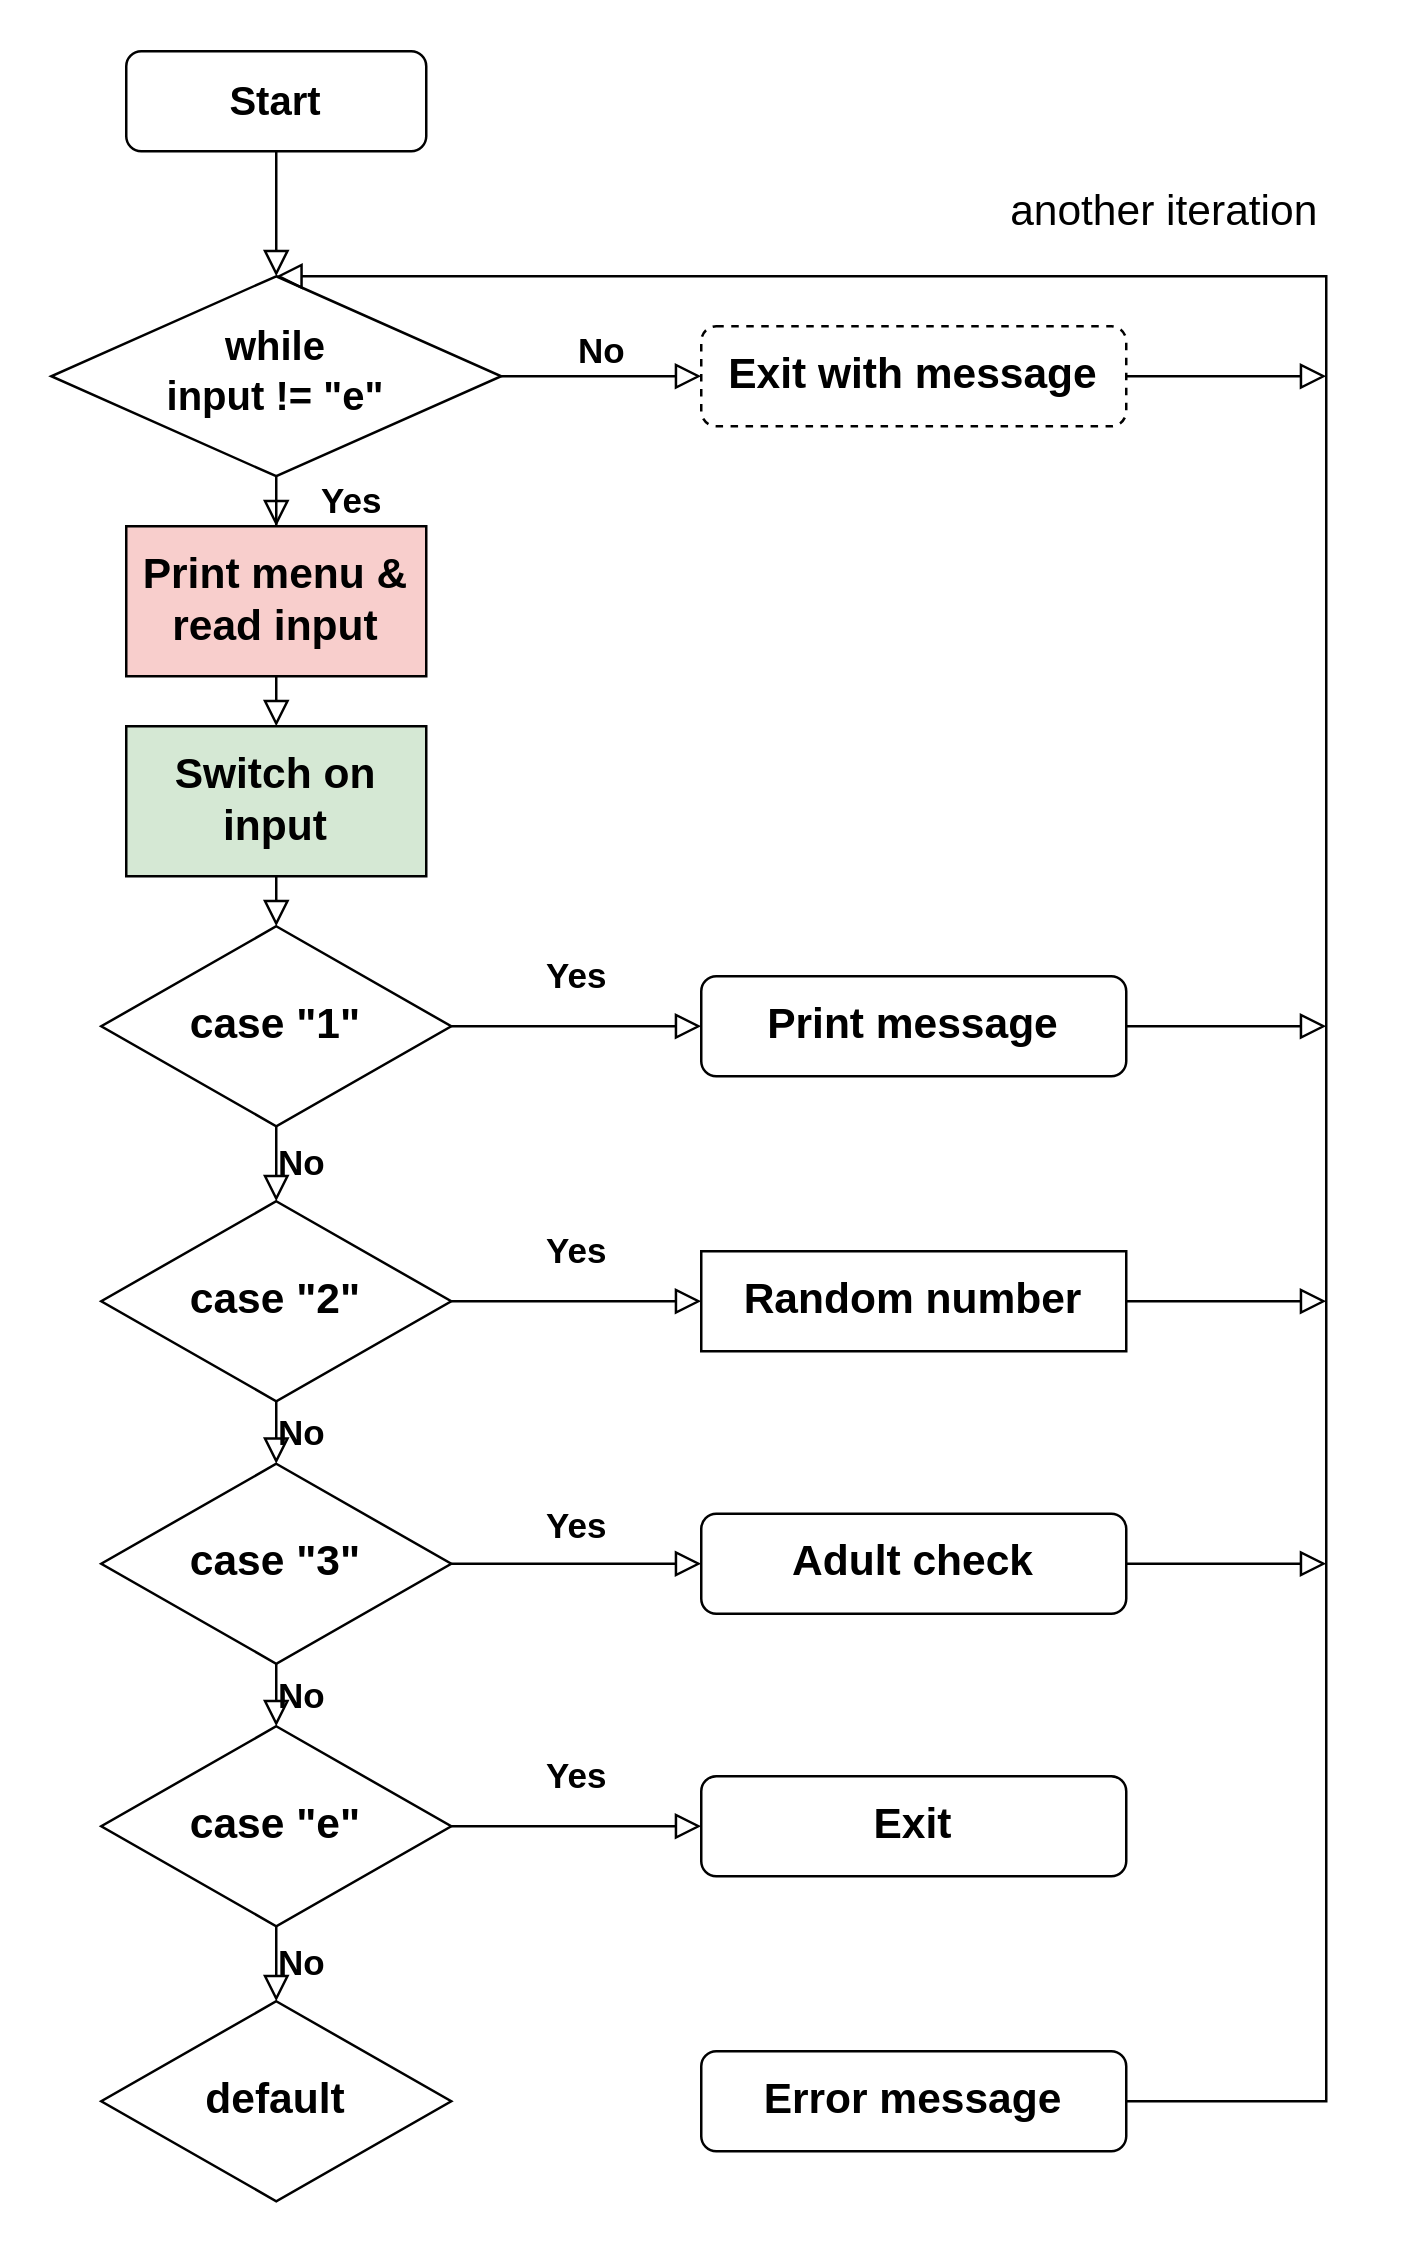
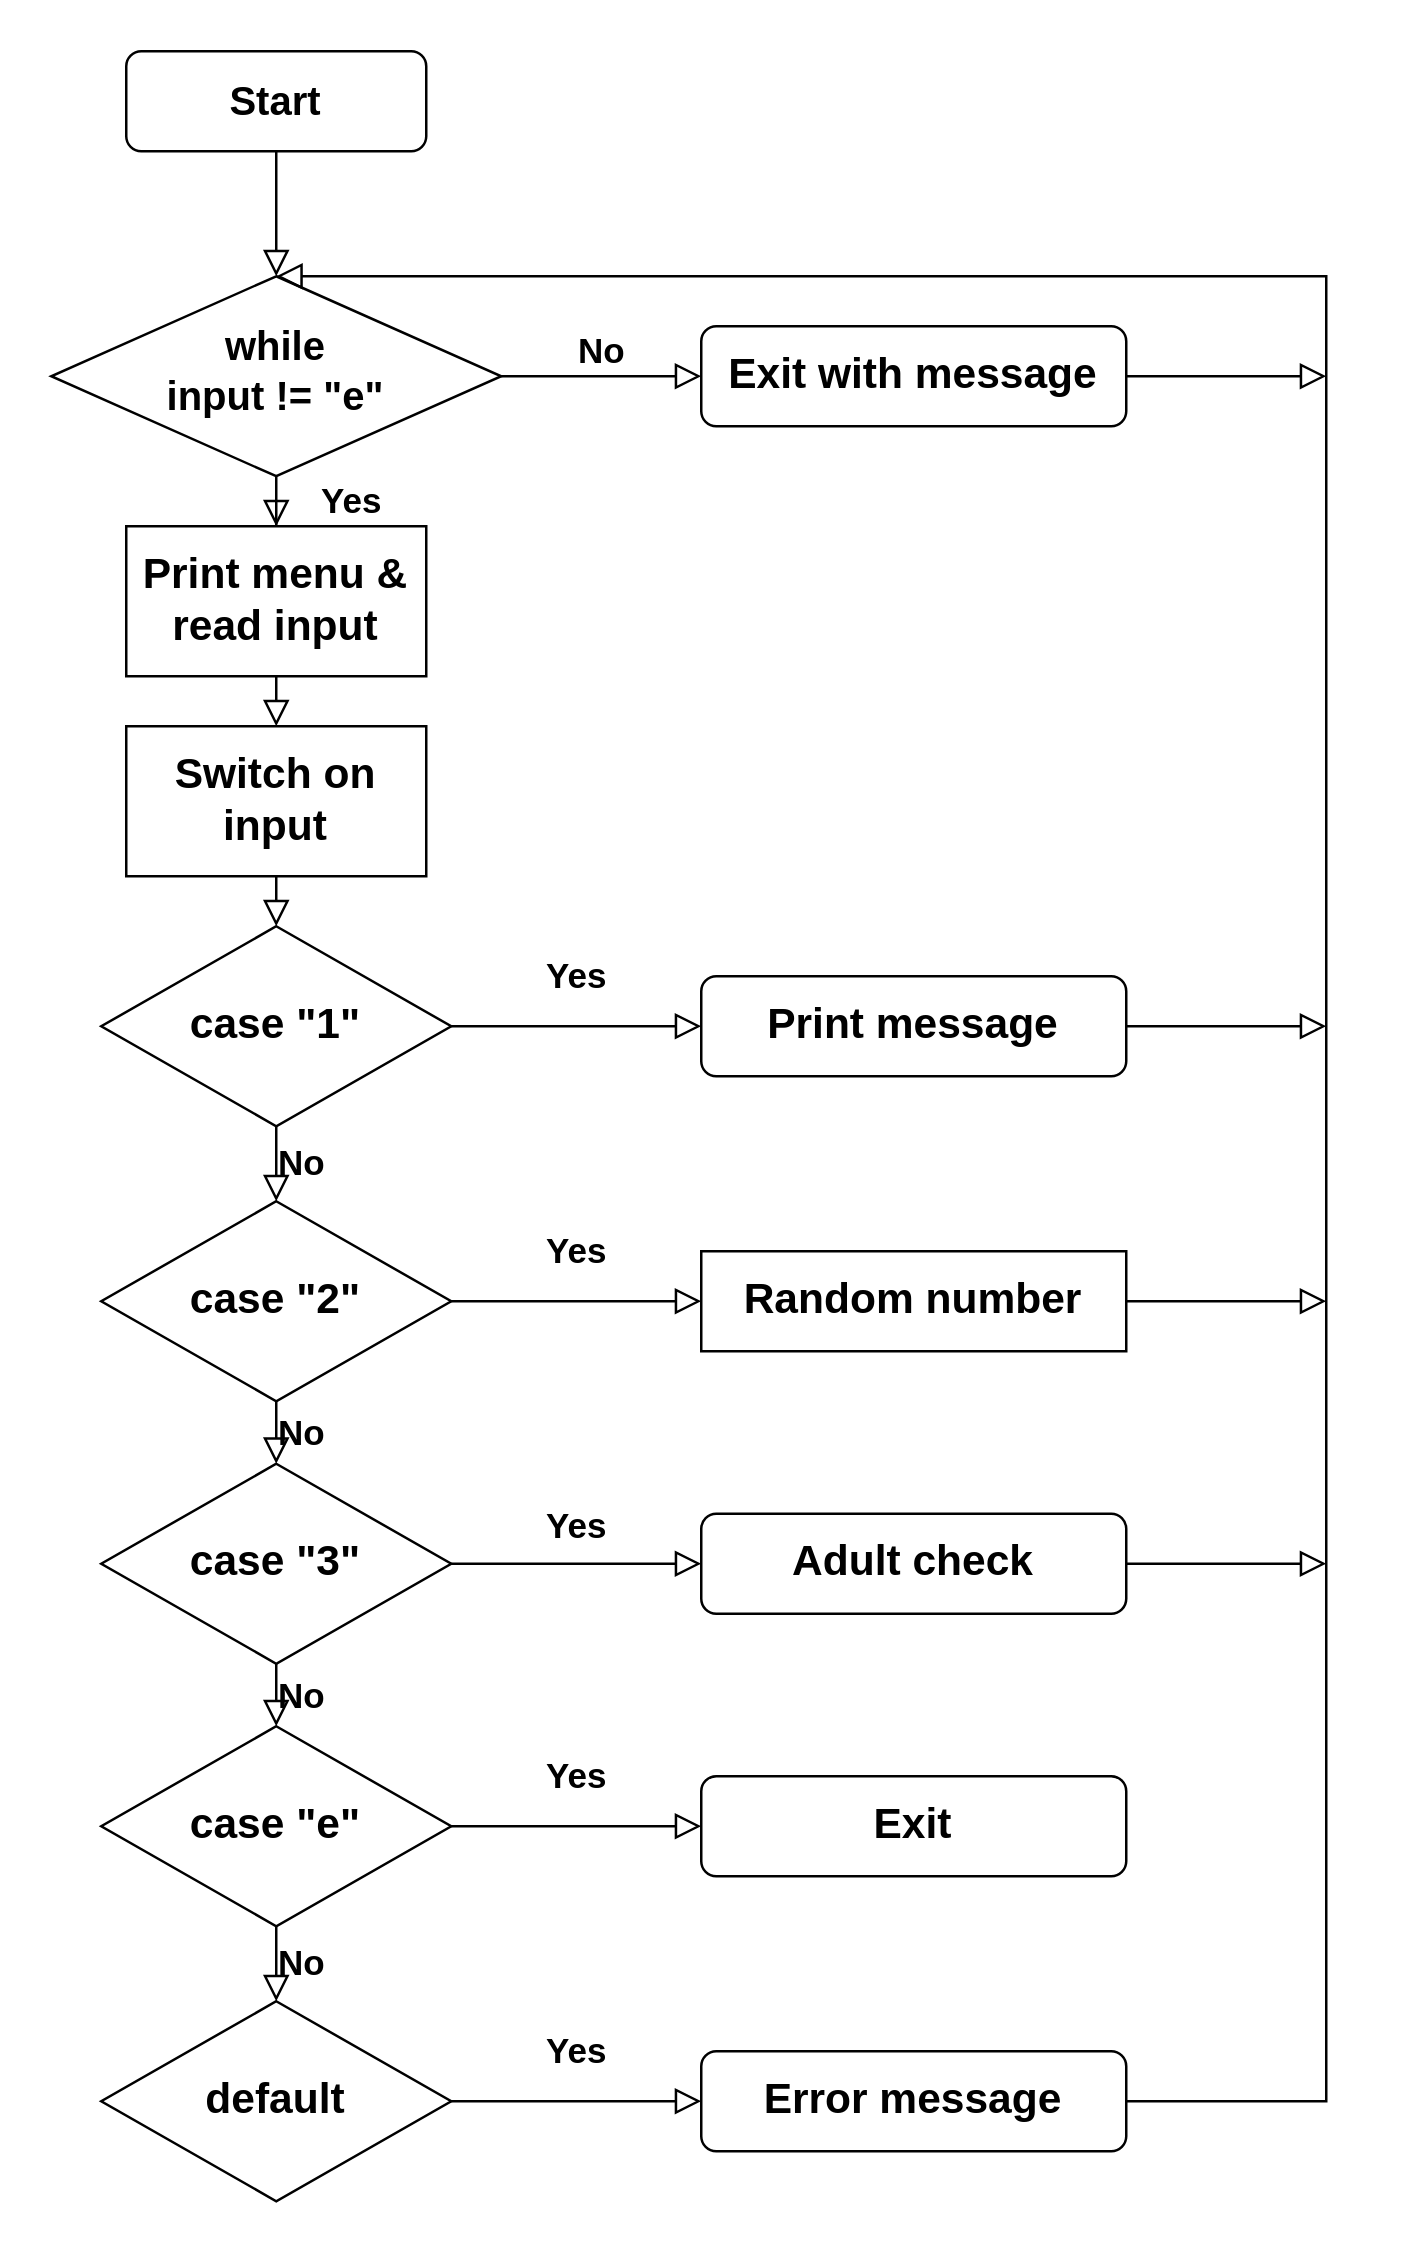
(1164, 214) -> none
(914, 376) -> (914, 376)
(276, 601) -> (276, 601)
(276, 801) -> (276, 801)
none -> (564, 2101)
